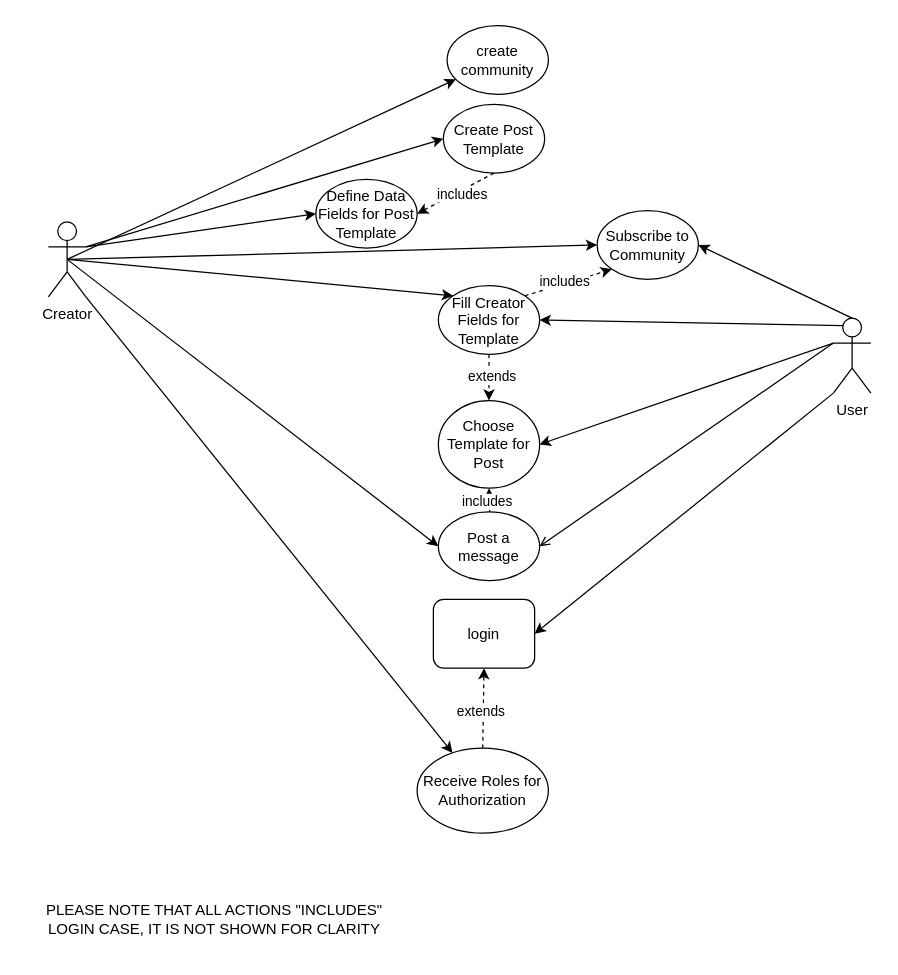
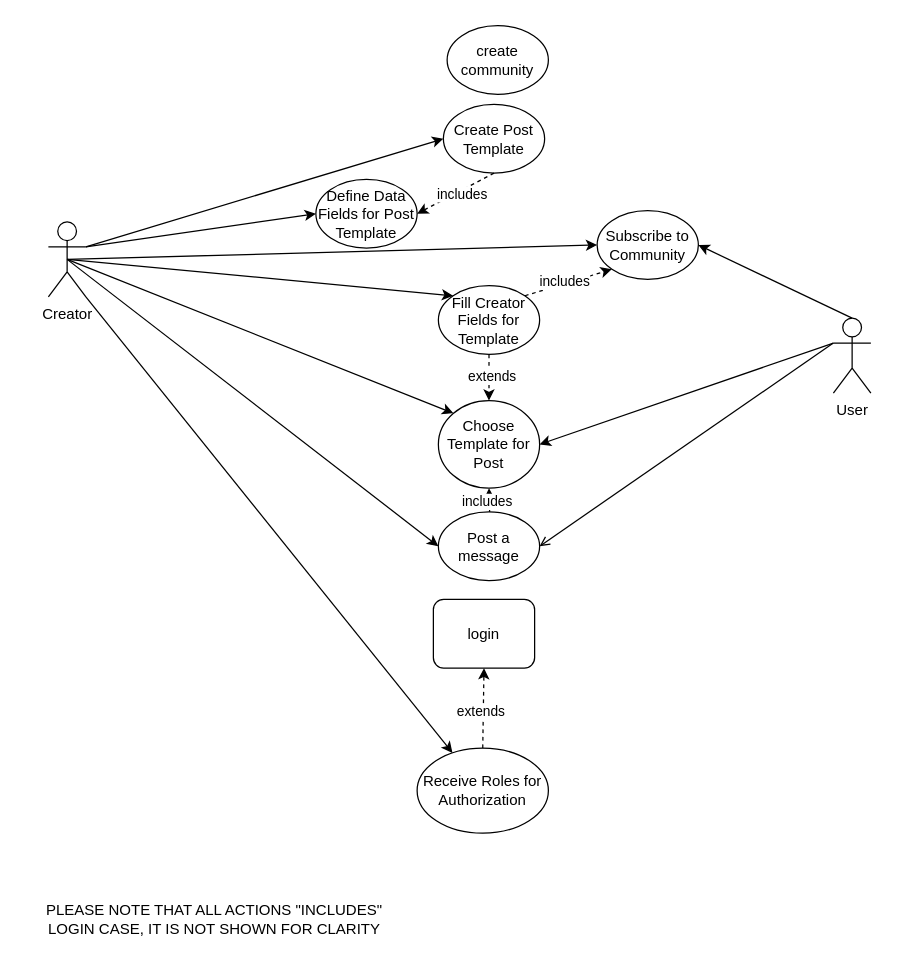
(286, 158) -> (261, 337)
(695, 323) -> none
(686, 511) -> none
